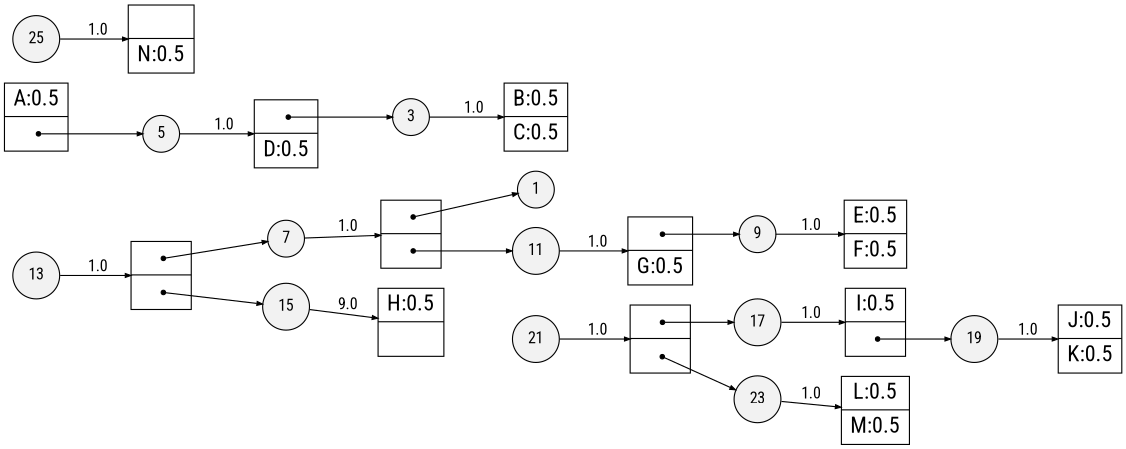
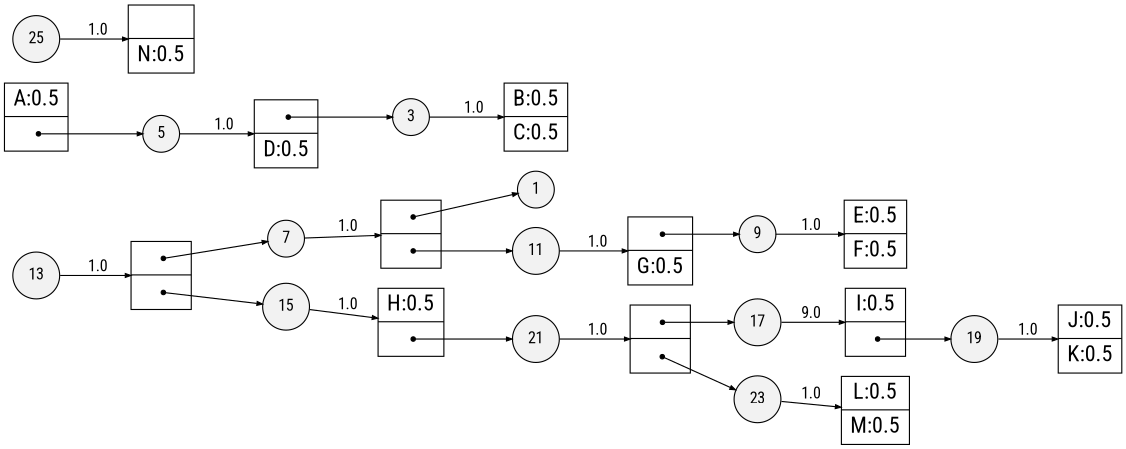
(348, 305) -> (348, 305)
(811, 314) -> (811, 314)
none -> (461, 339)
